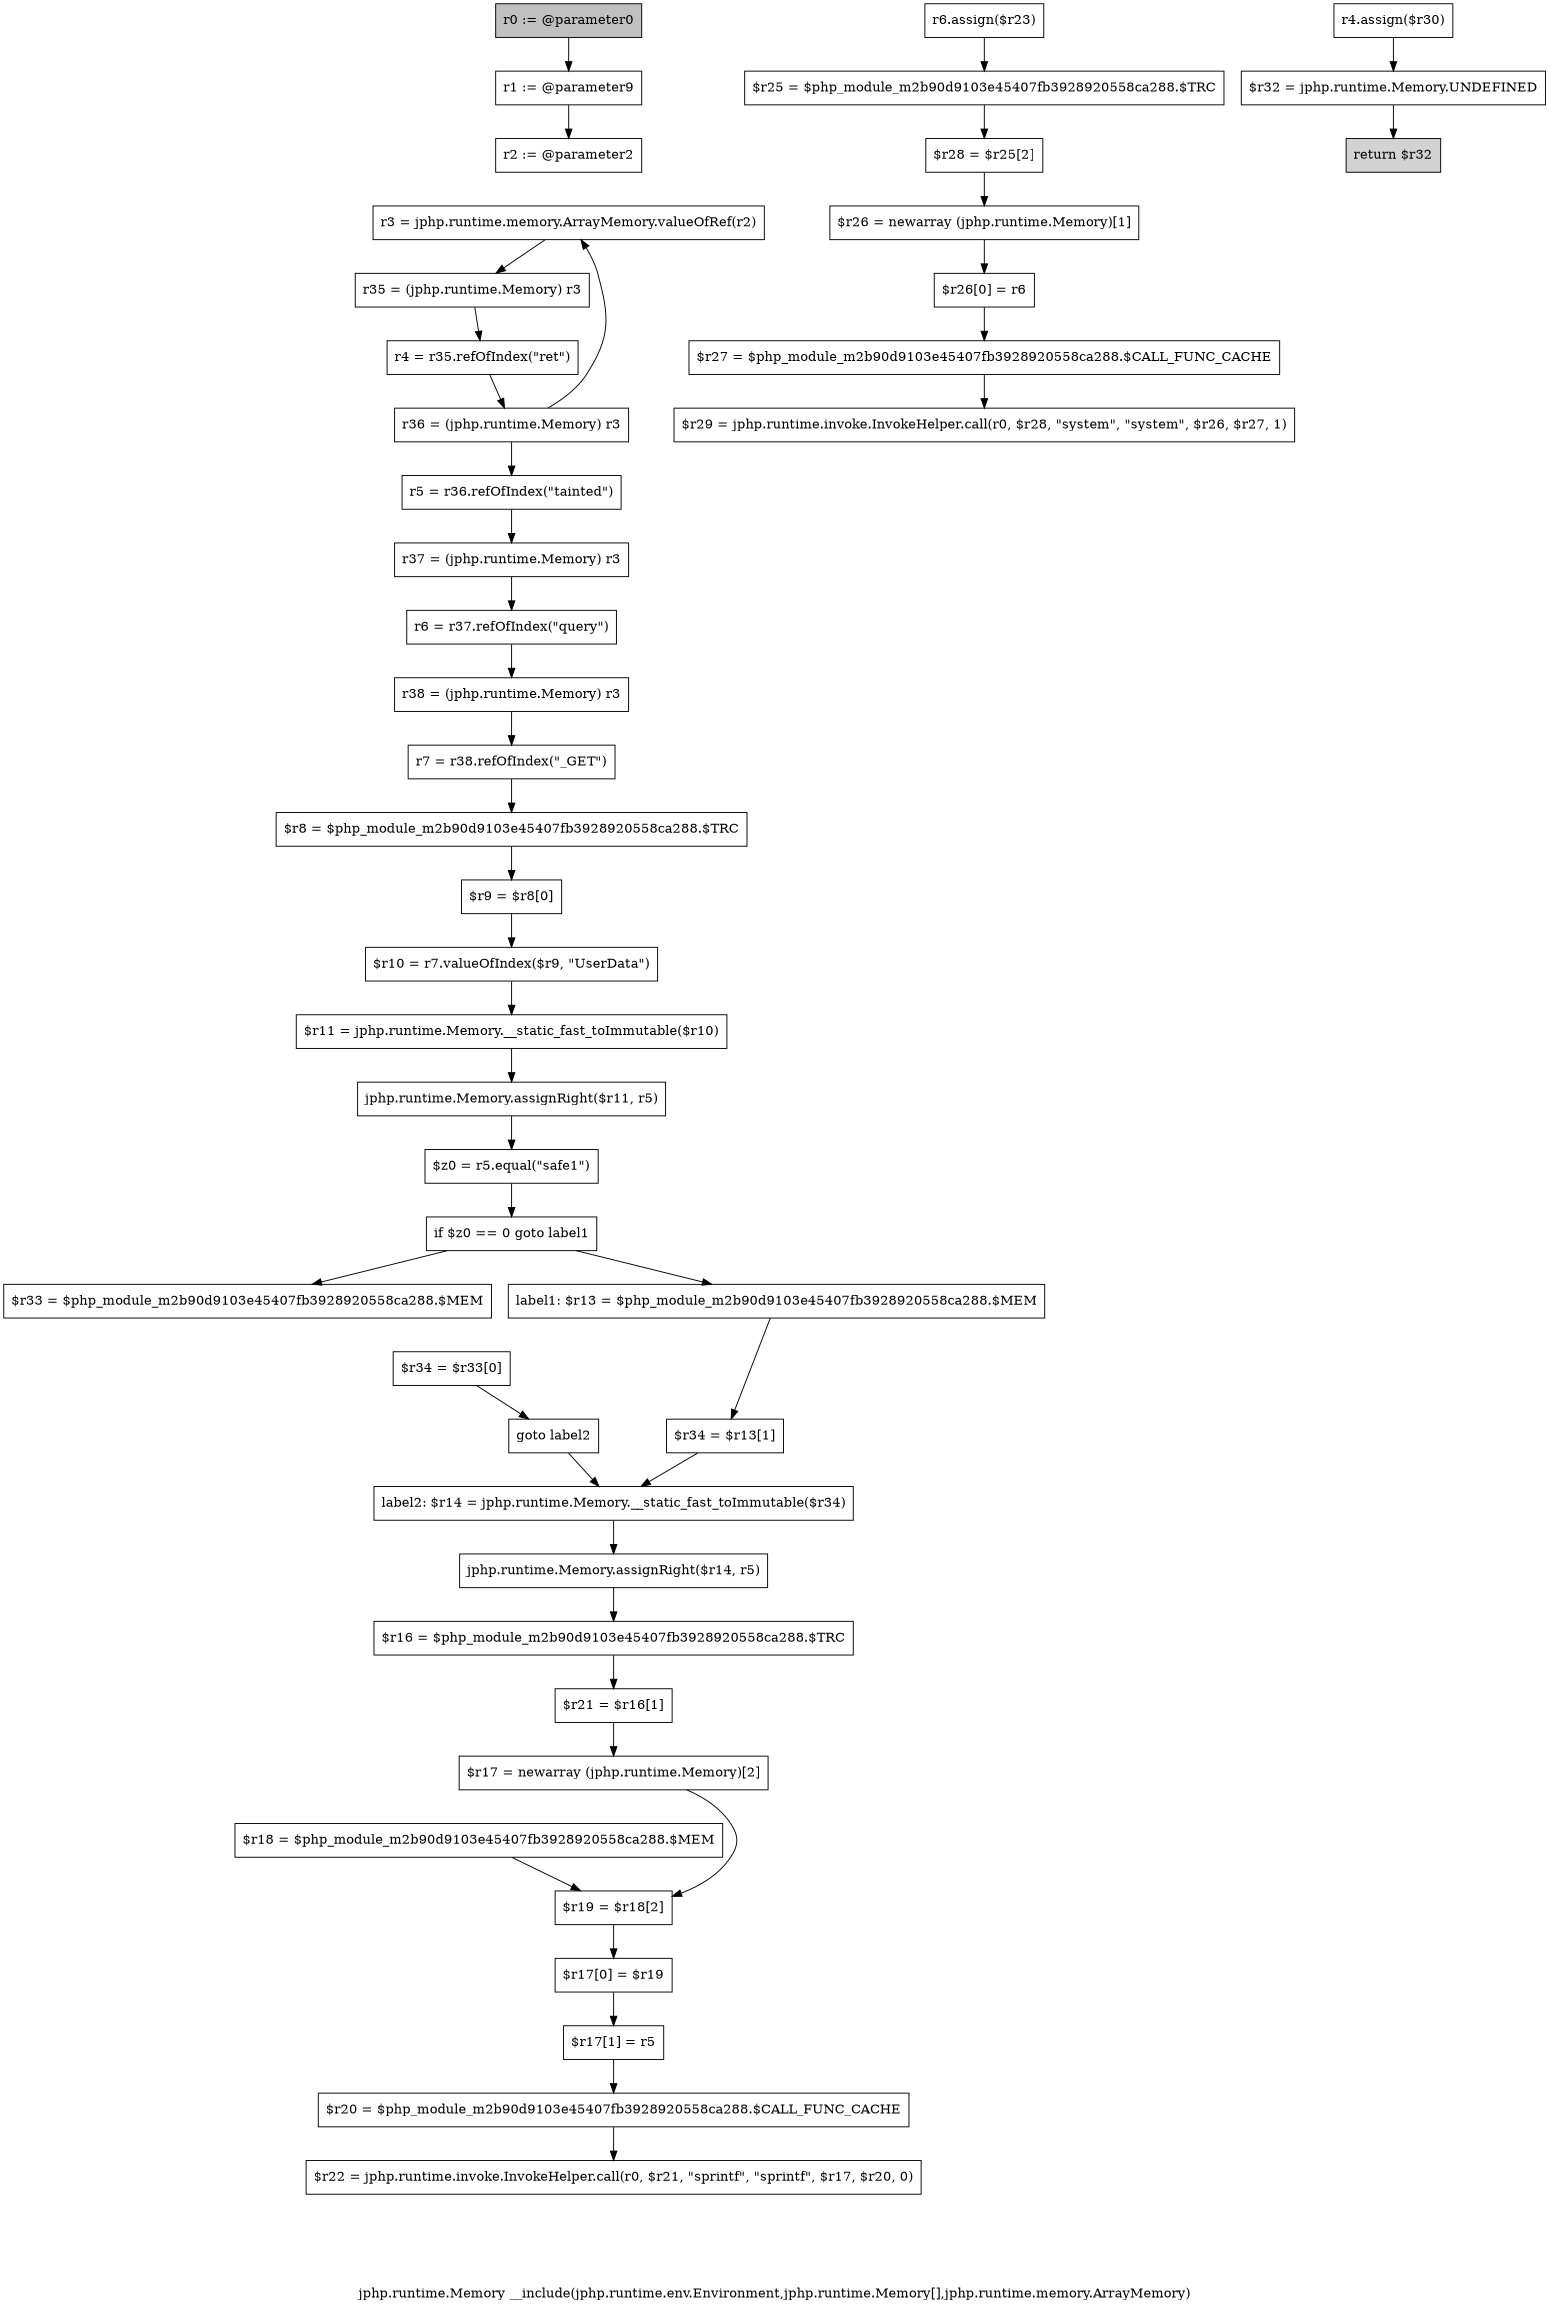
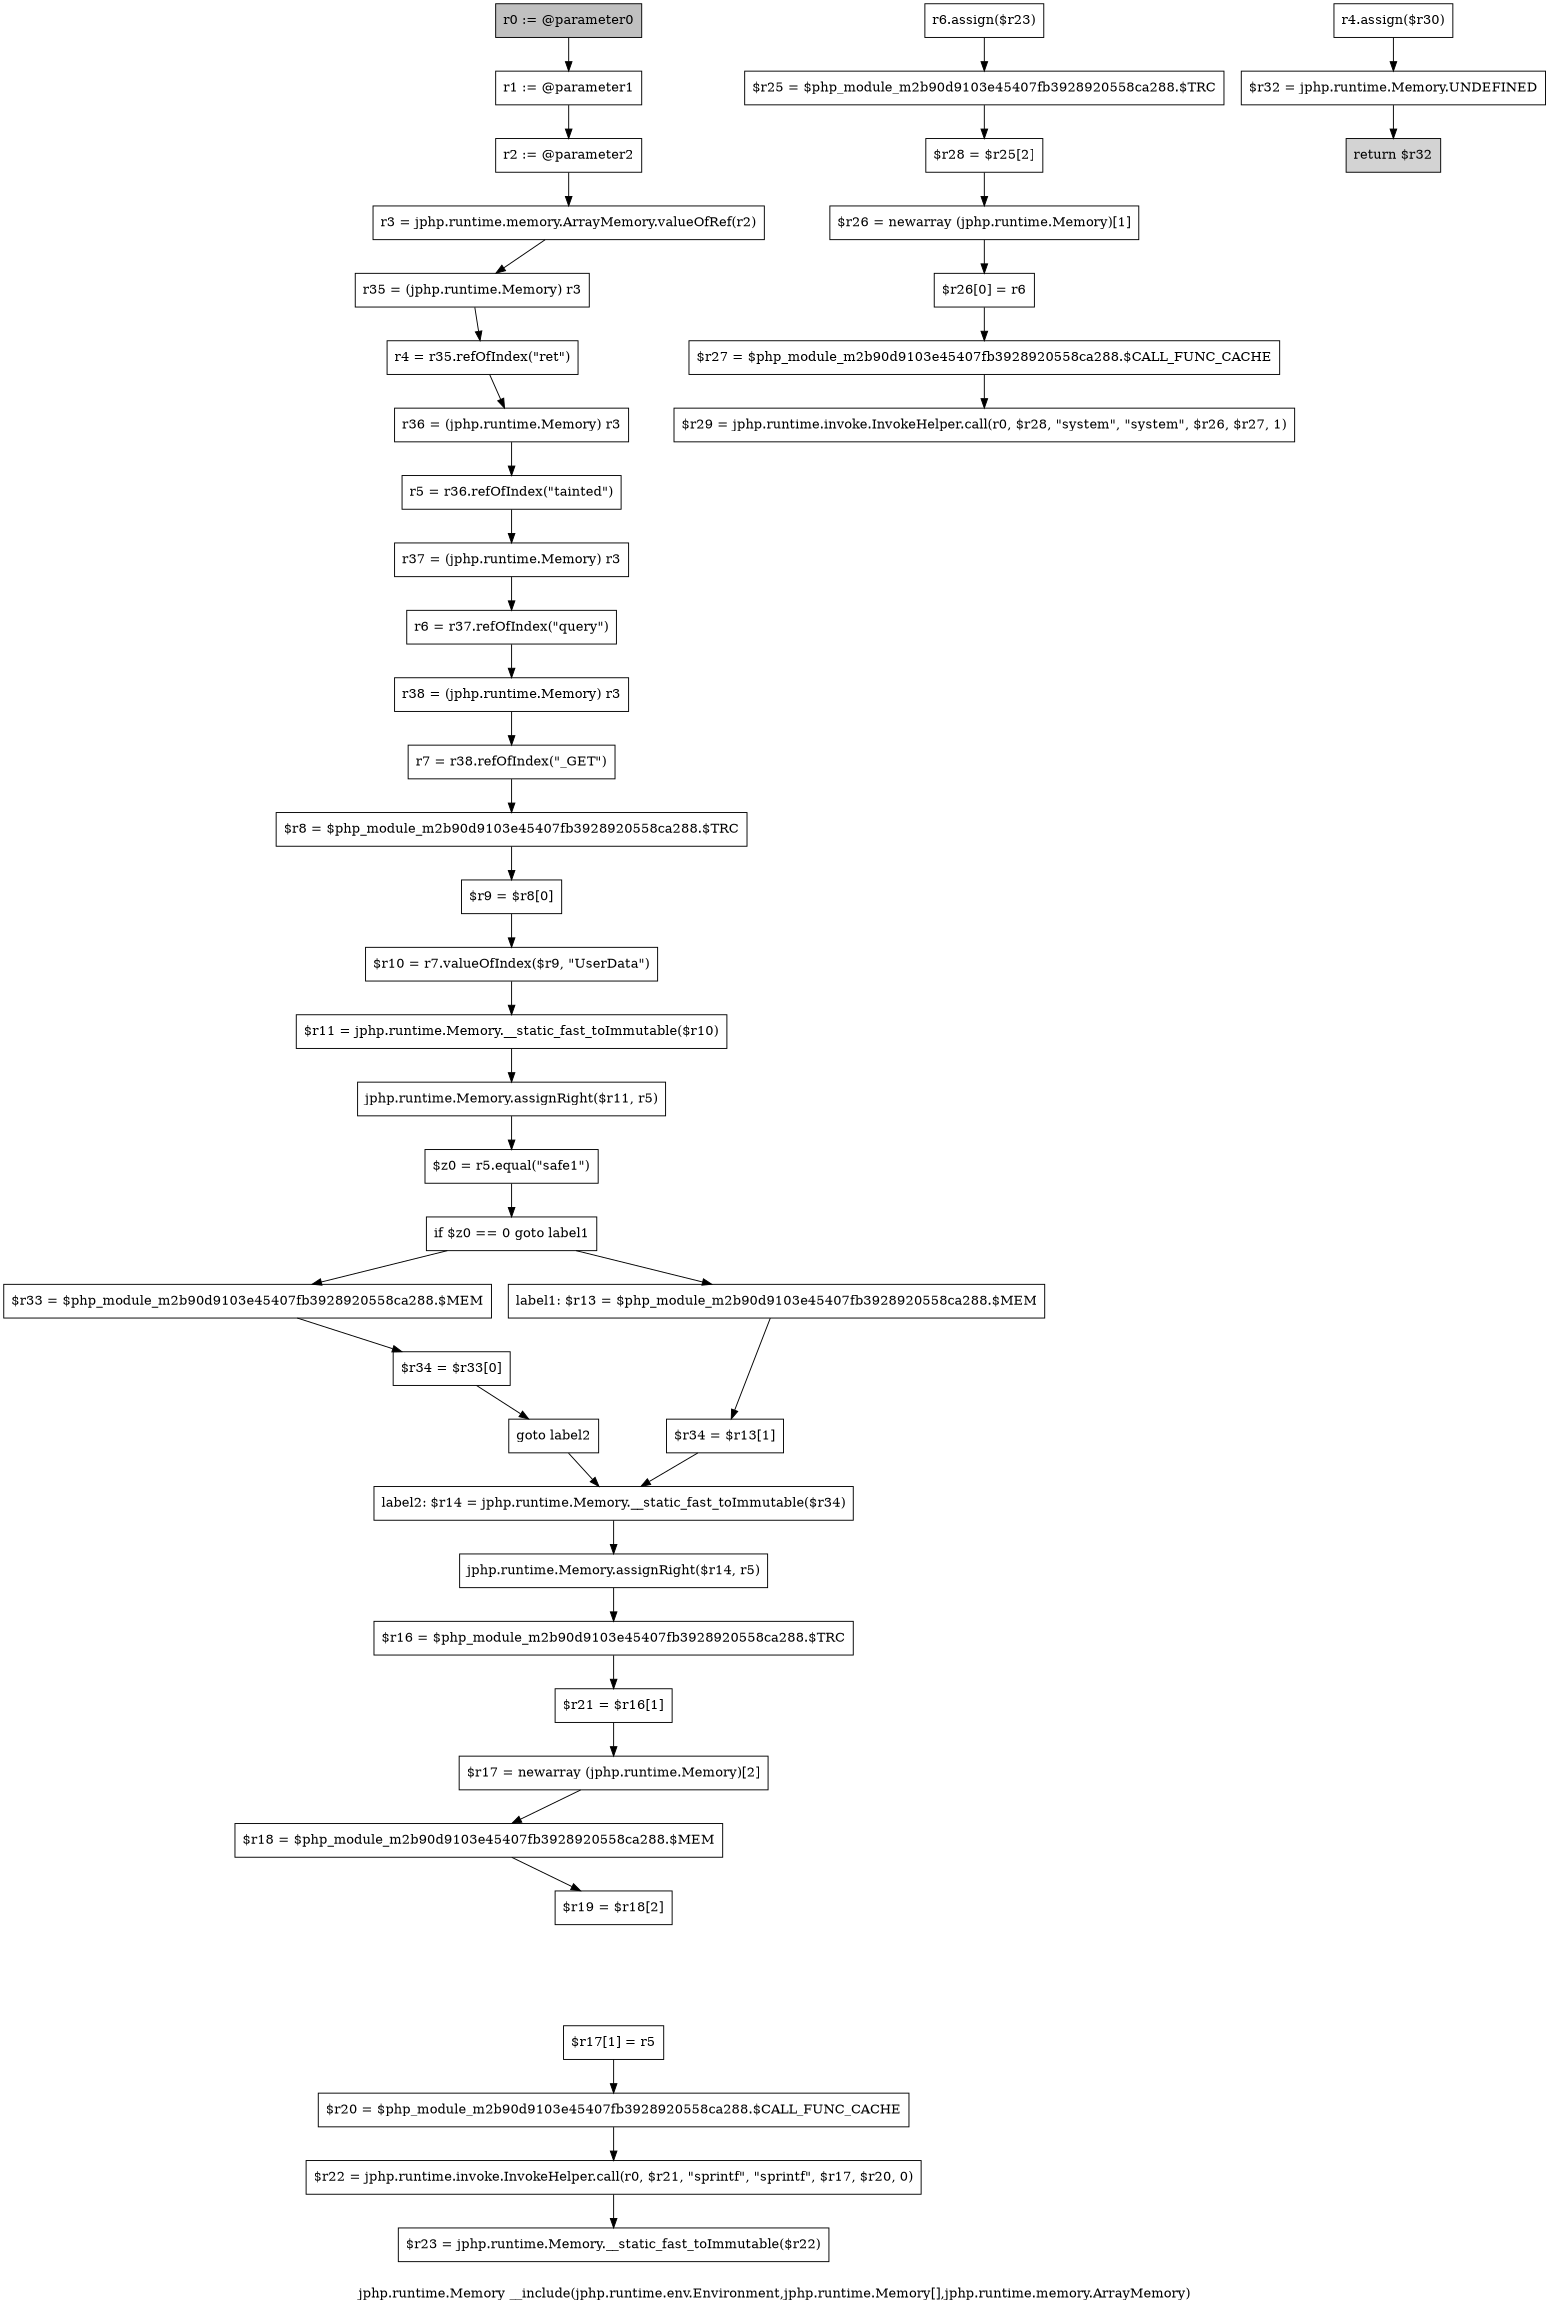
(569, 88) -> (569, 88)
(604, 337) -> (569, 185)
none -> (345, 1333)
(737, 1844) -> (551, 1805)
(614, 1975) -> none
none -> (614, 2245)
